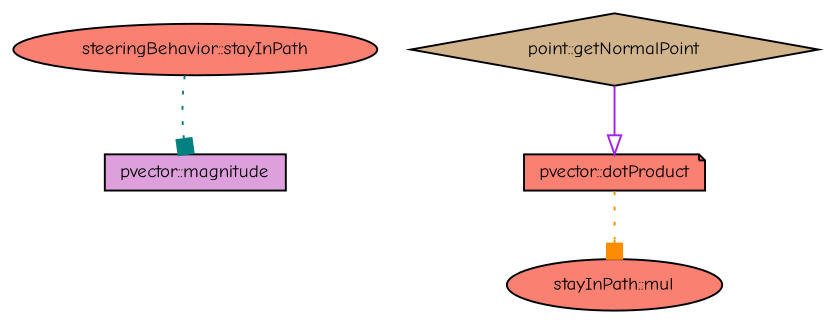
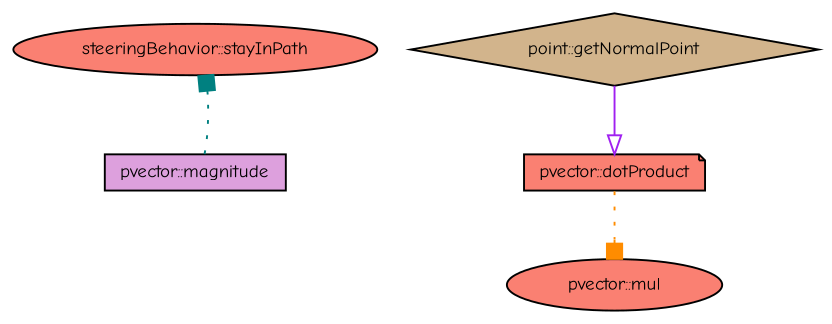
(183, 105) -> (208, 125)
(615, 285) -> (615, 285)
